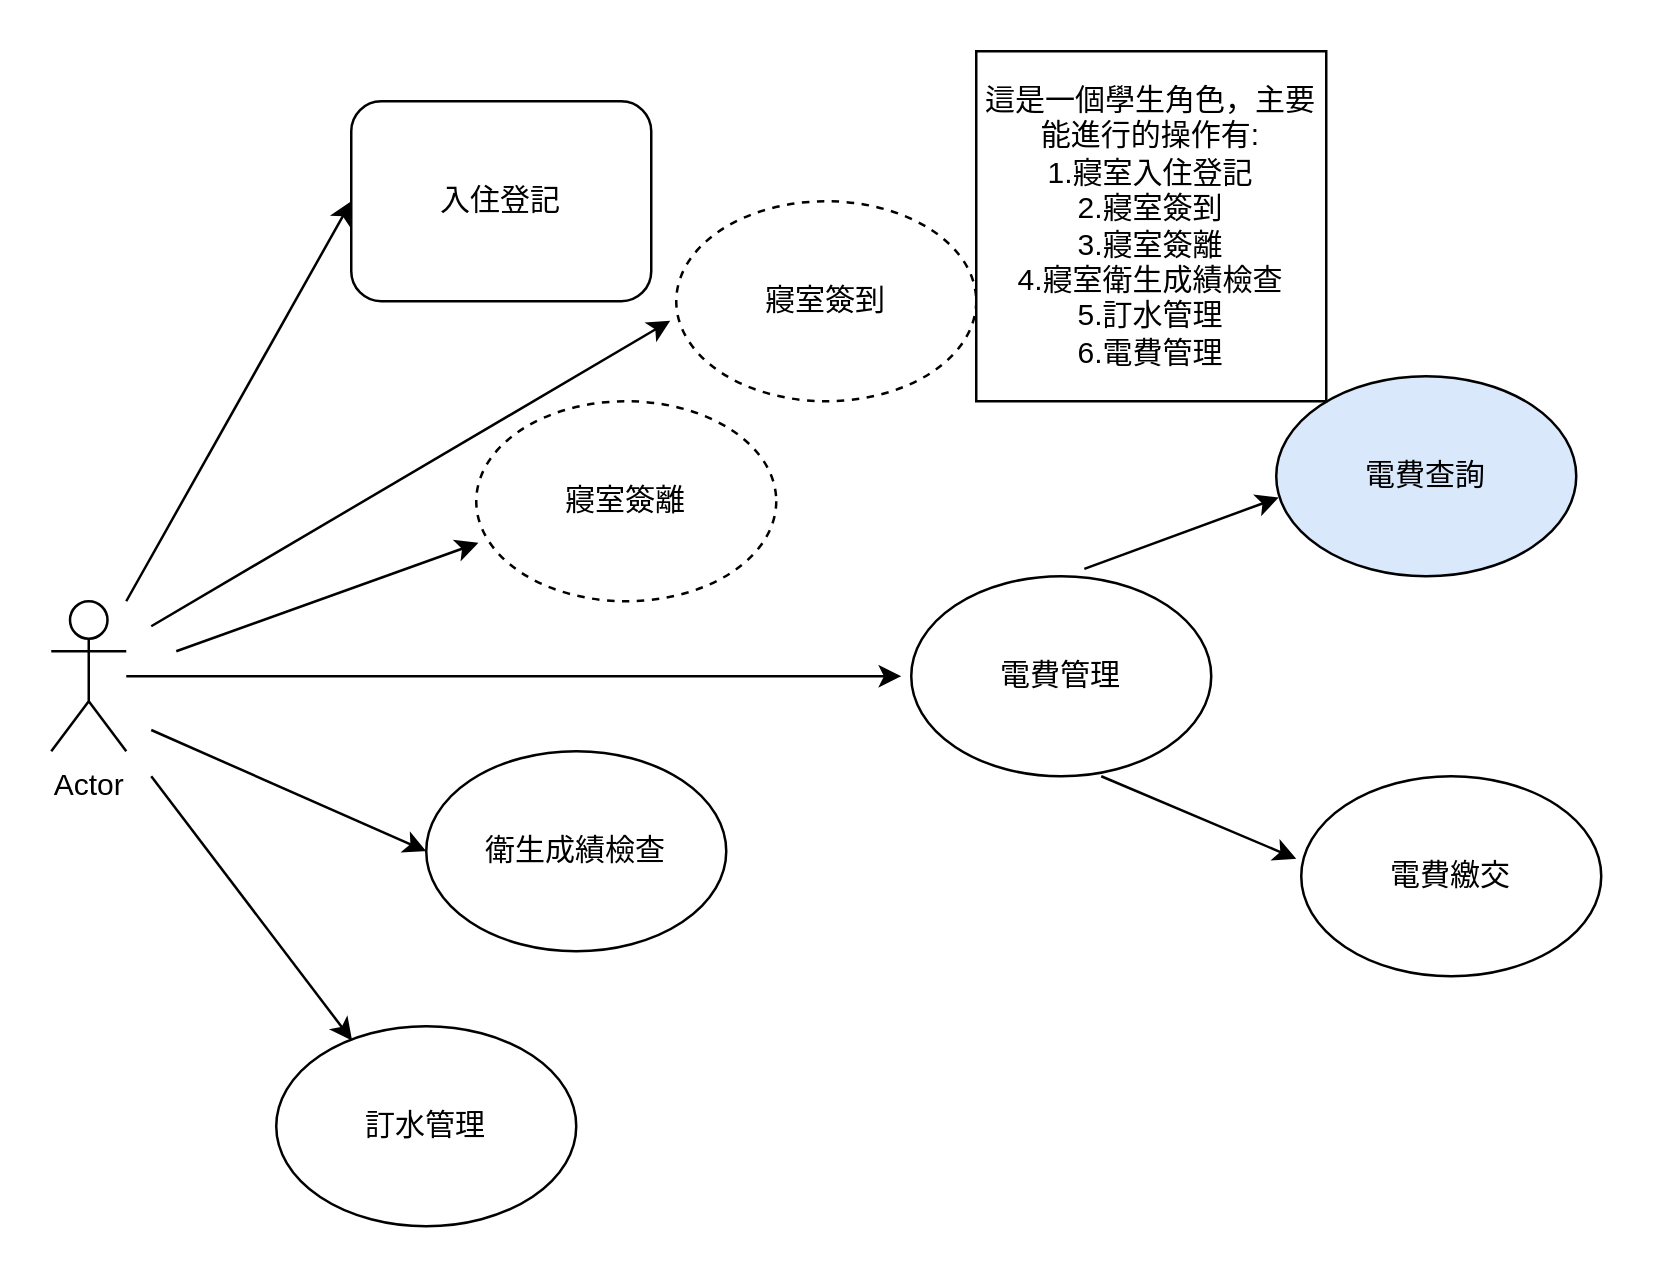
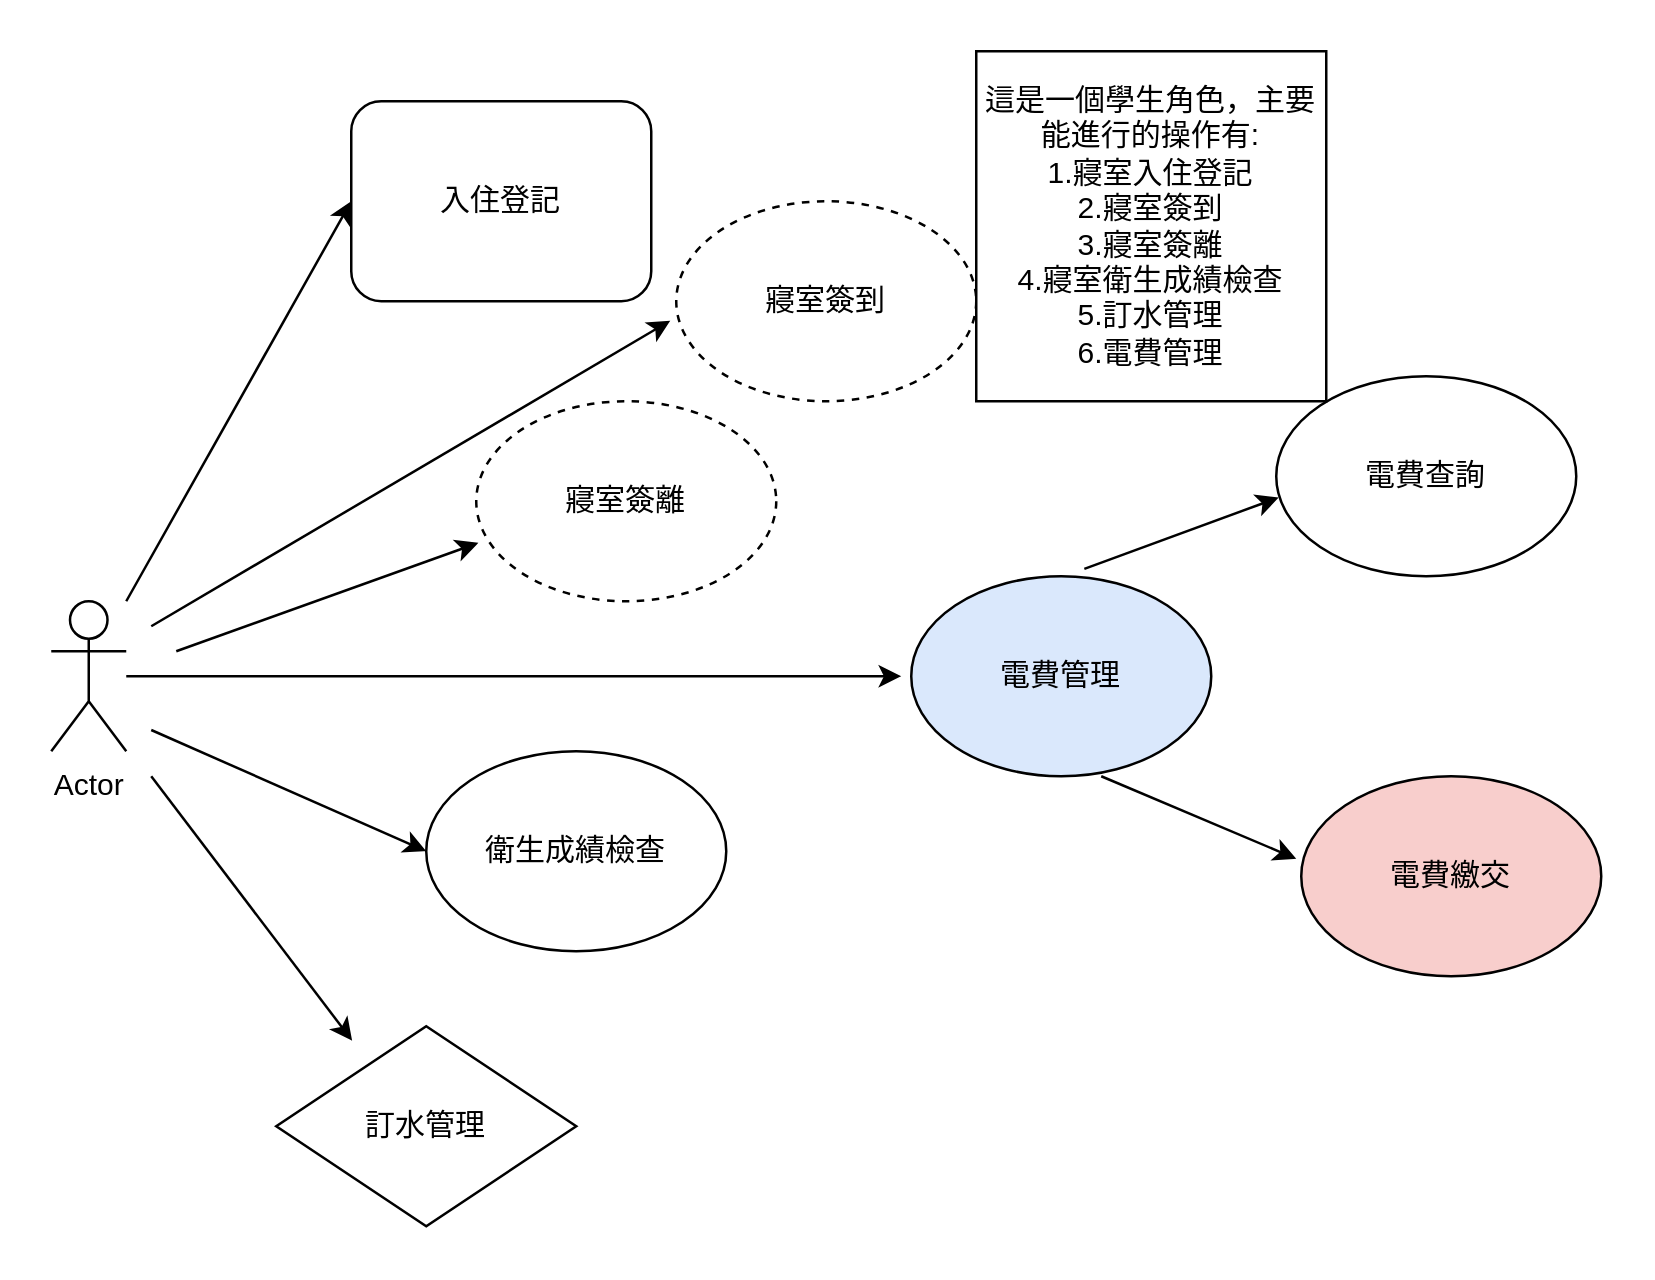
(1426, 476) -> (1426, 476)
(1061, 676) -> (1061, 676)
(1451, 876) -> (1451, 876)
(426, 1126) -> (426, 1126)
